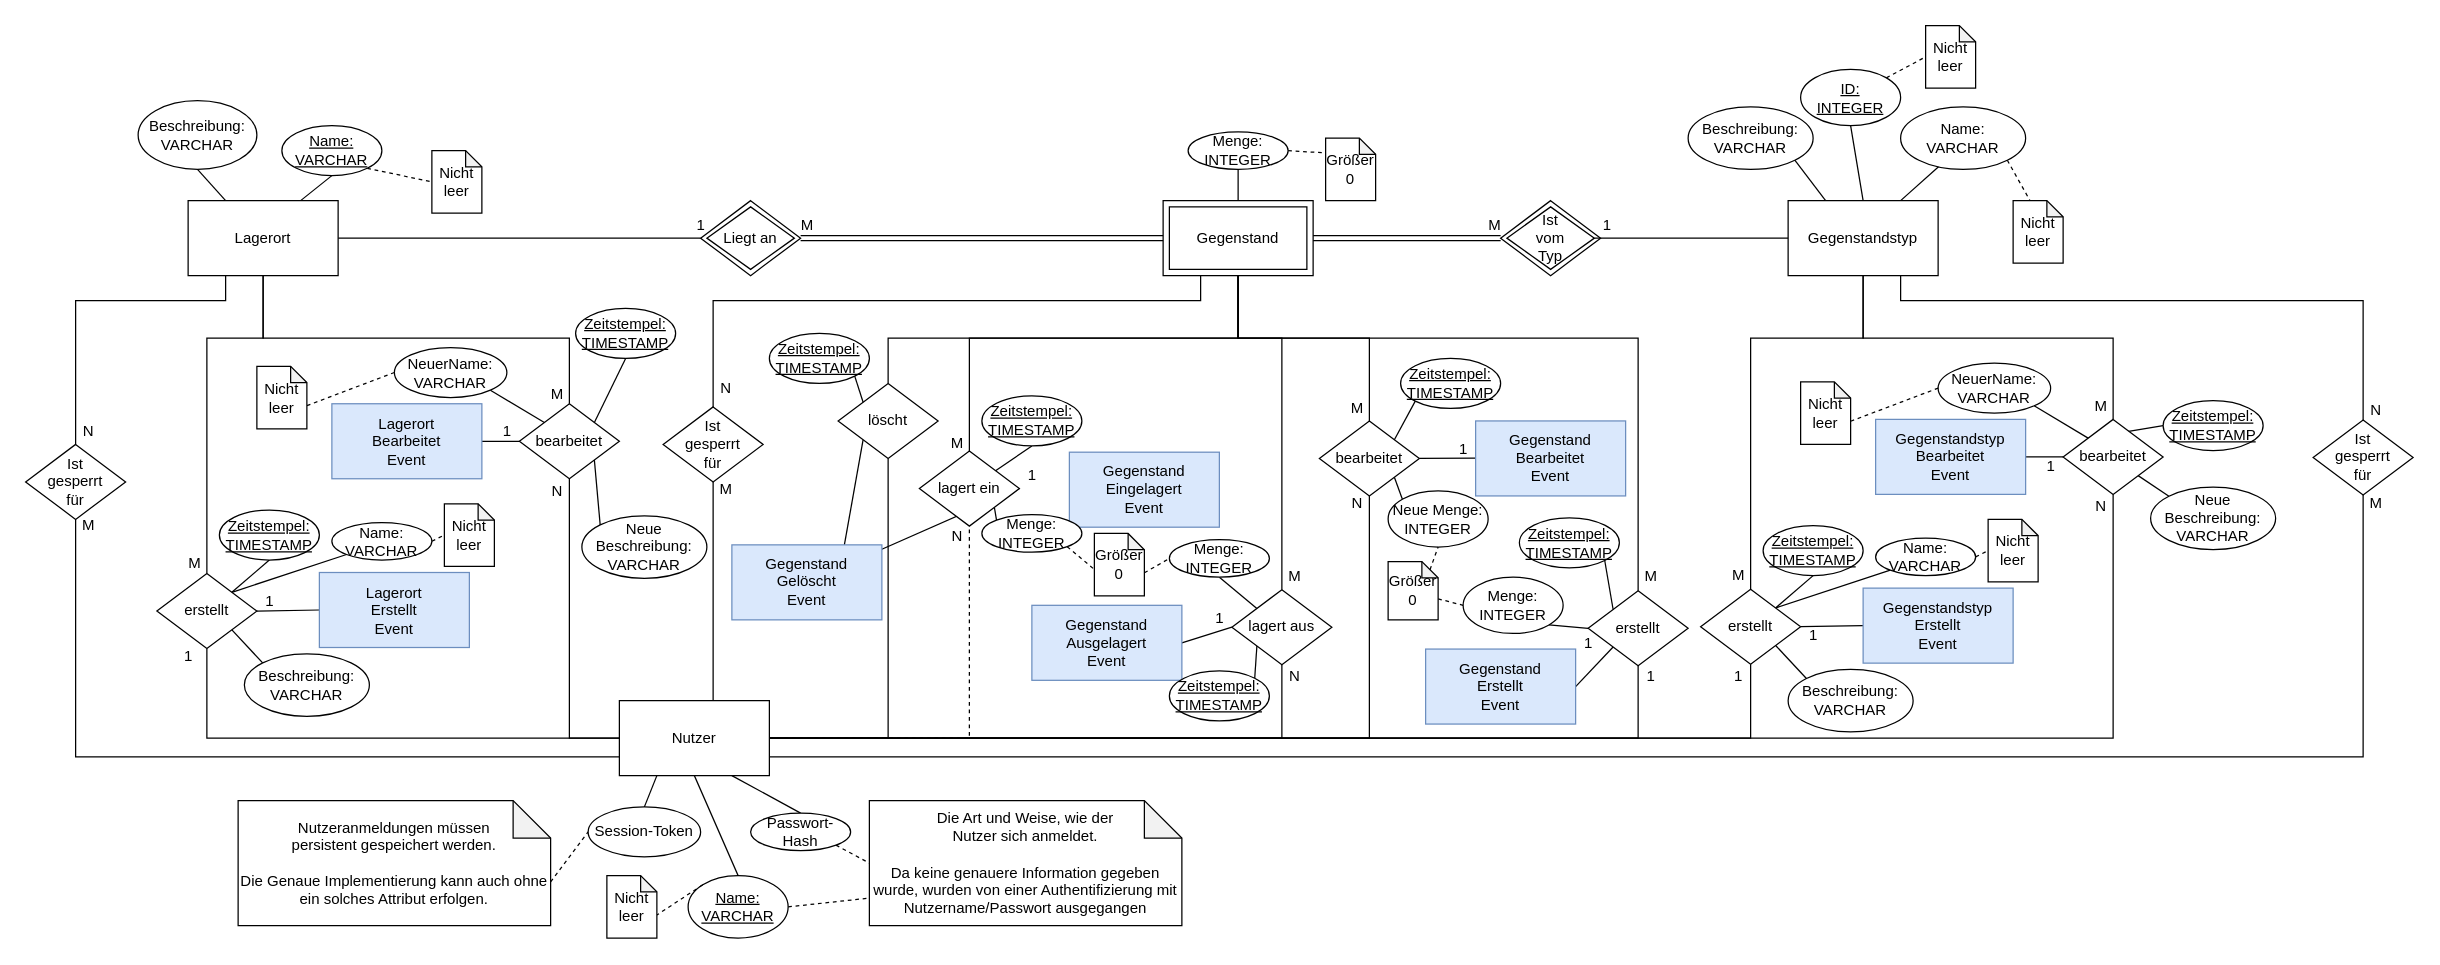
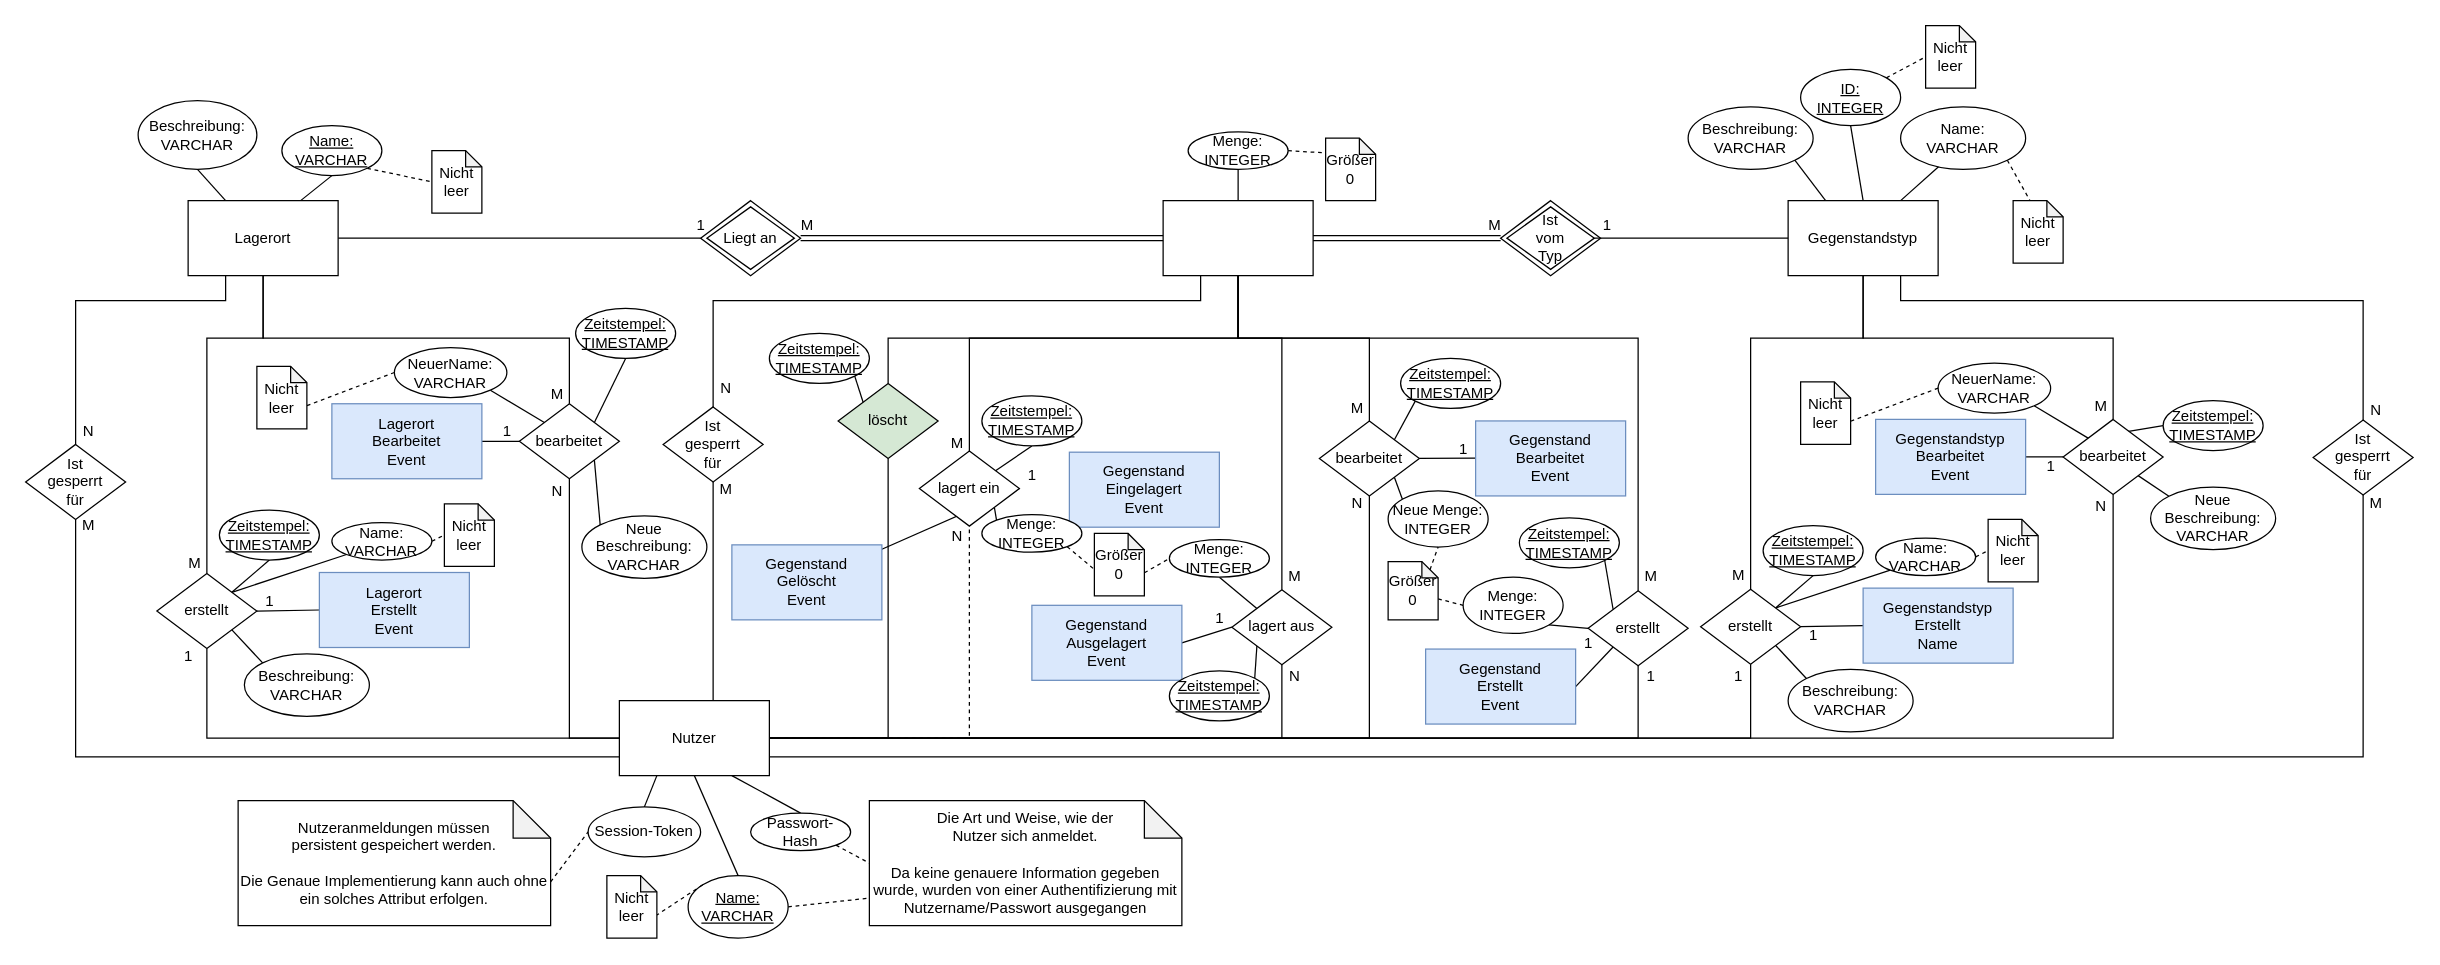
(1238, 238) -> none
(888, 421) -> (888, 421)
(854, 492) -> none
(1938, 626) -> (1938, 626)
